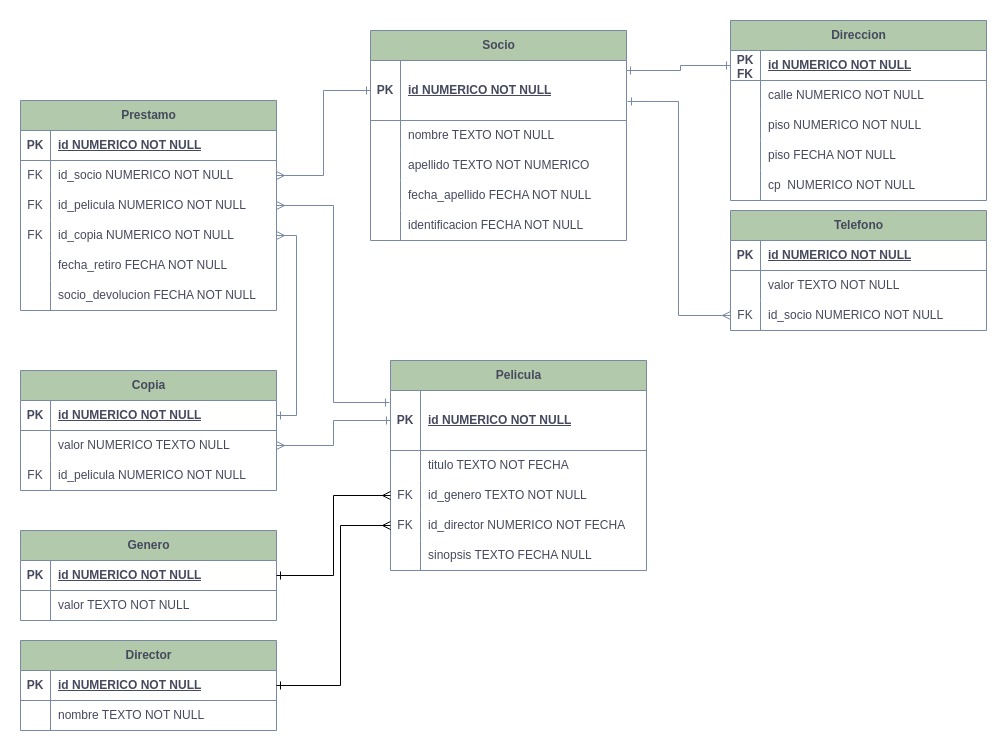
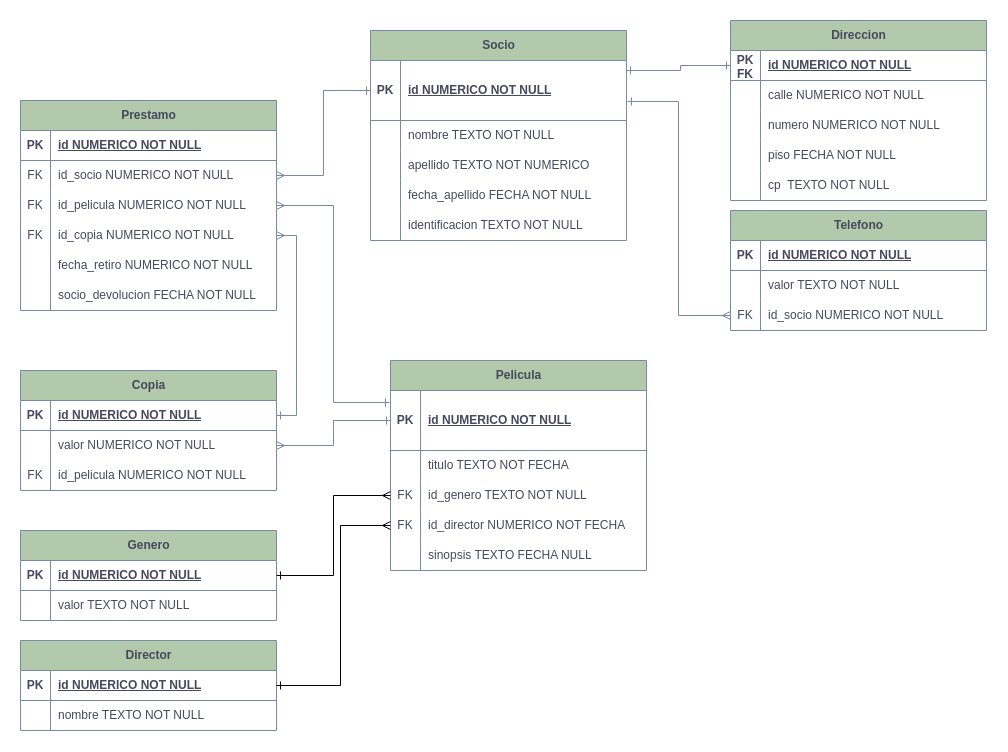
(836, 126) -> (844, 126)
(834, 186) -> (824, 186)
(495, 226) -> (495, 226)
(143, 266) -> (153, 266)
(136, 446) -> (130, 446)
